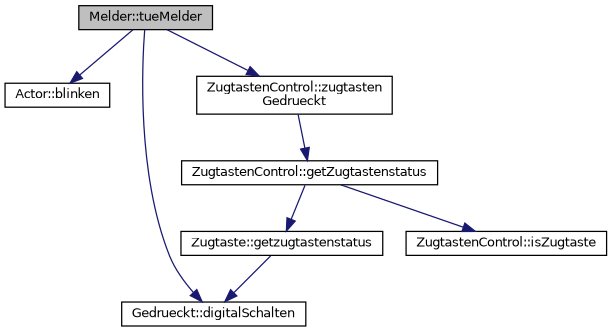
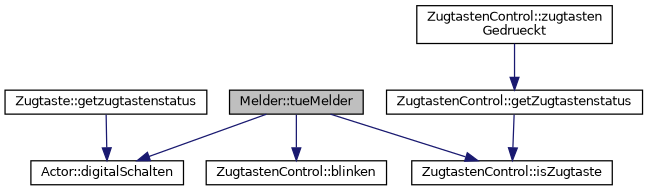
(207, 50) -> (398, 136)
(57, 95) -> (296, 173)
(298, 202) -> none
(214, 314) -> (107, 173)
